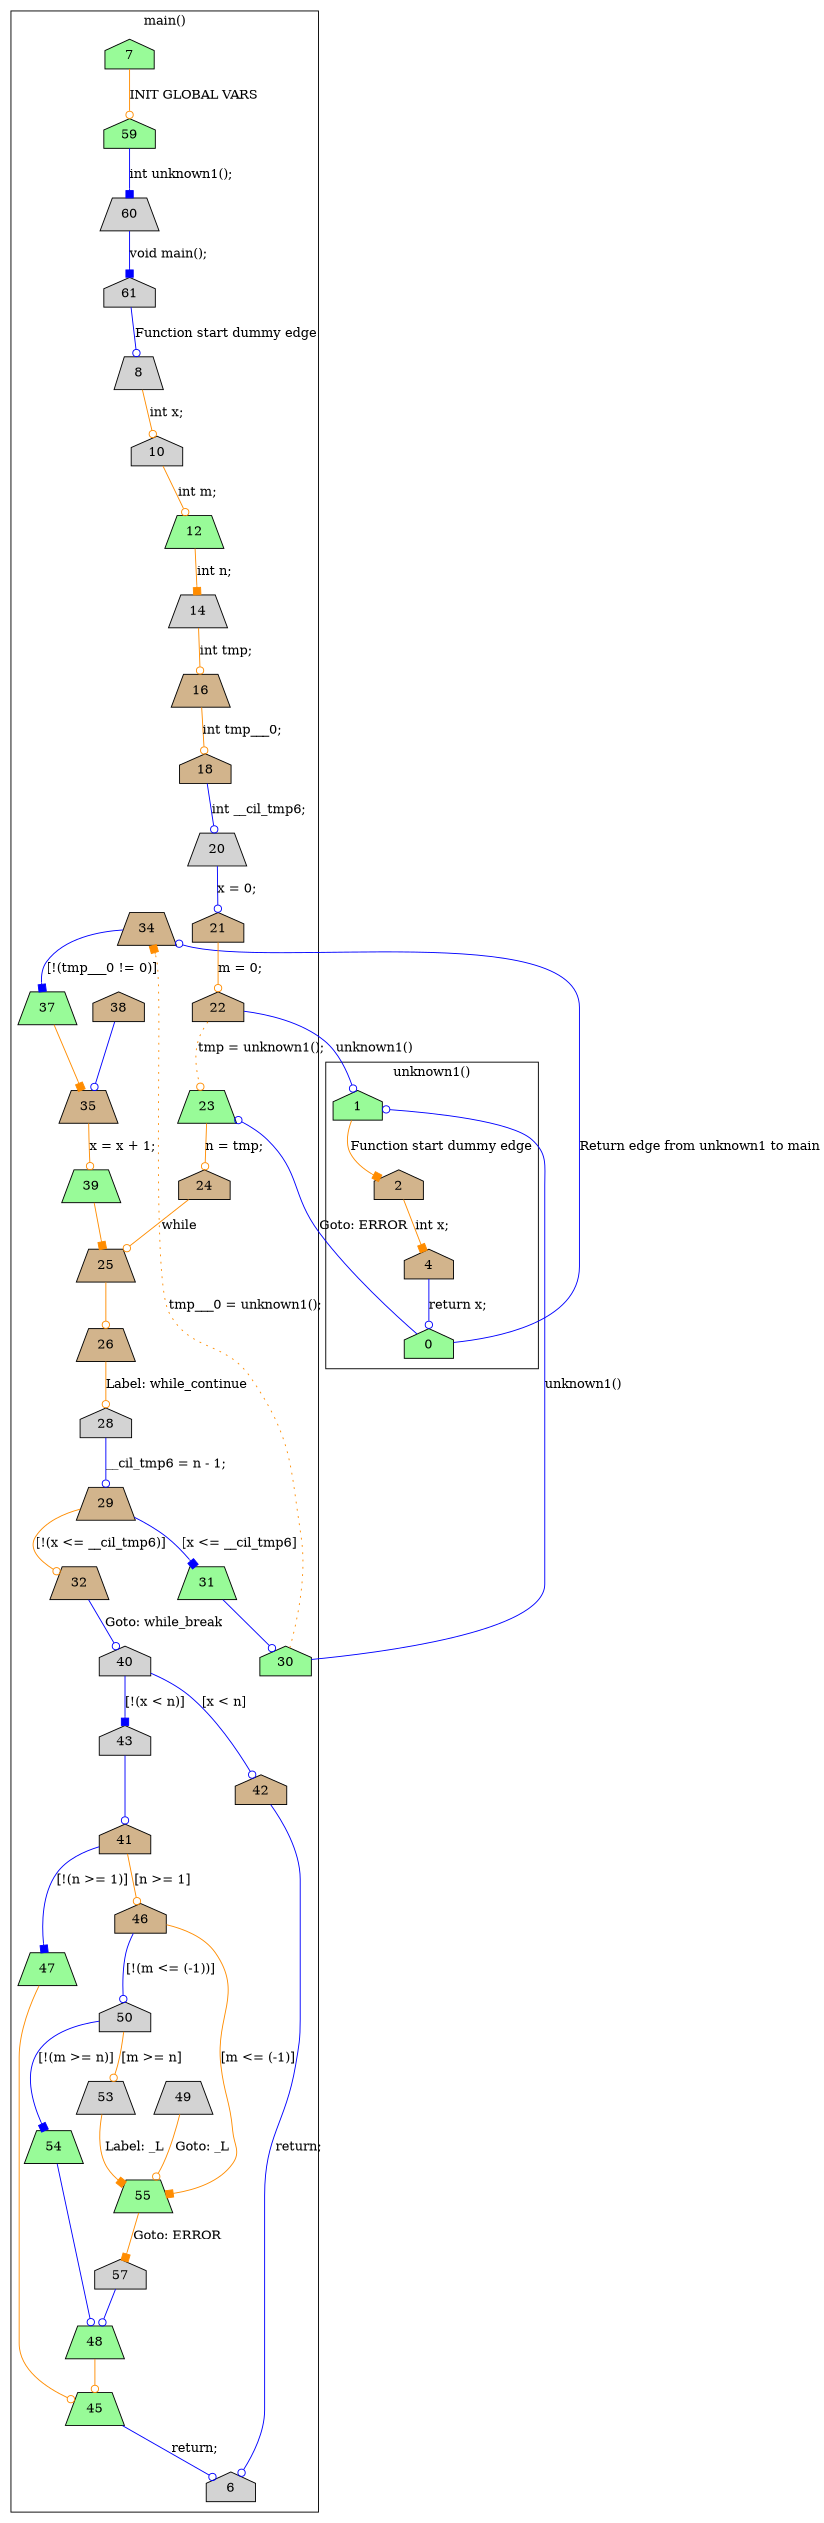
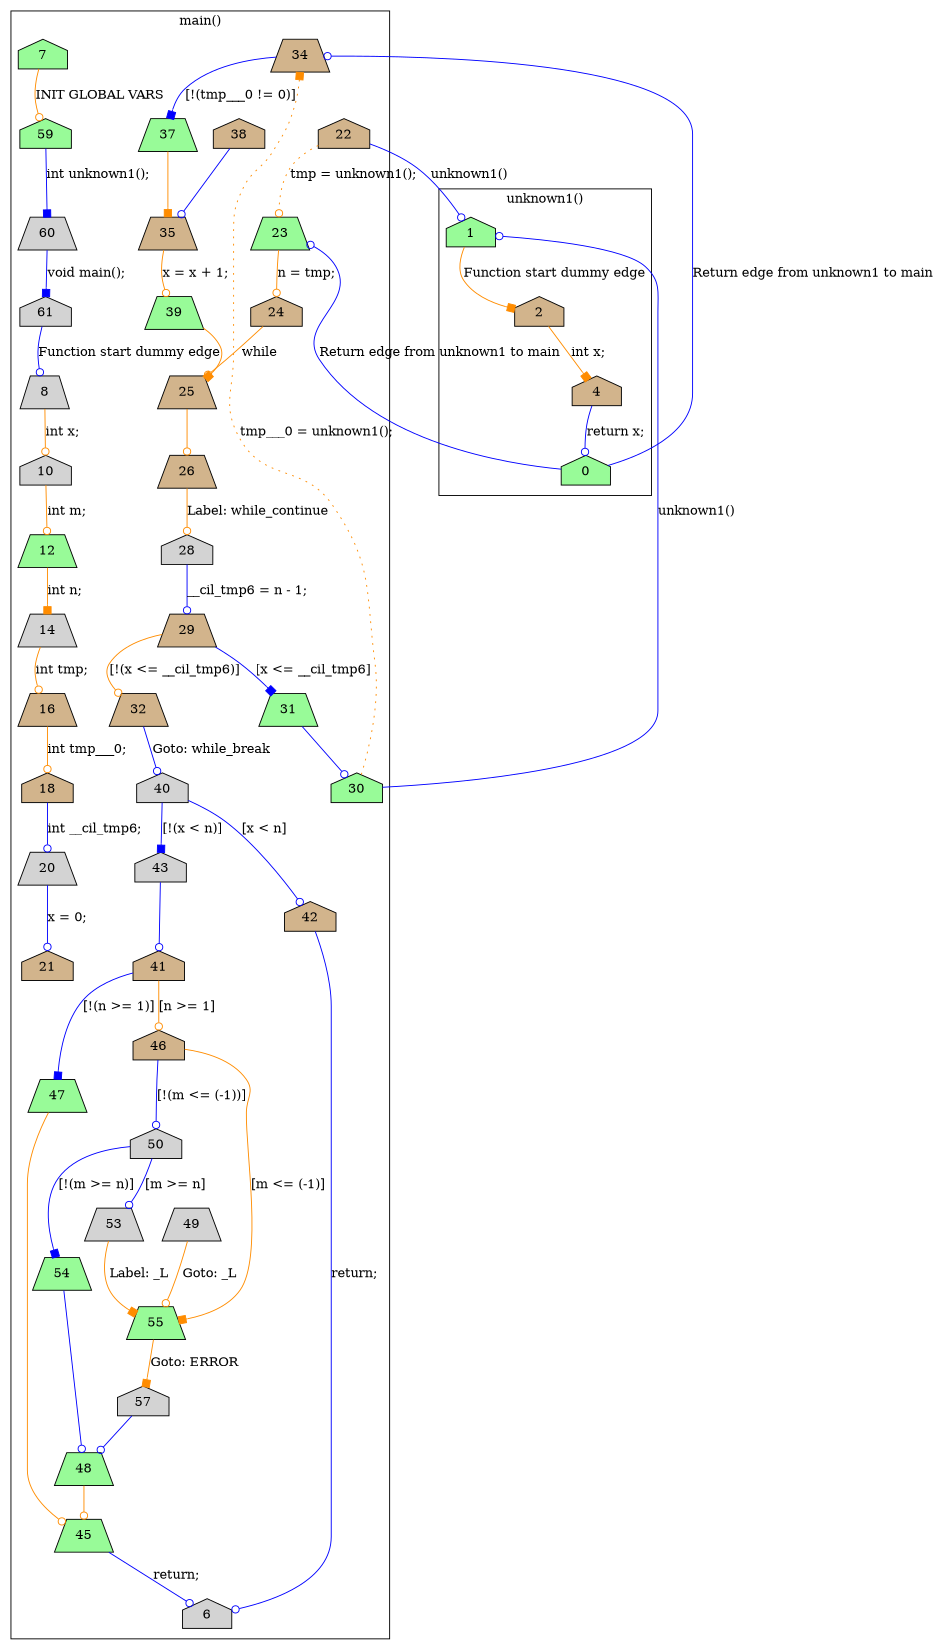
(218, 963) -> none
(364, 1226) -> (440, 353)
(120, 2053) -> (143, 1181)
